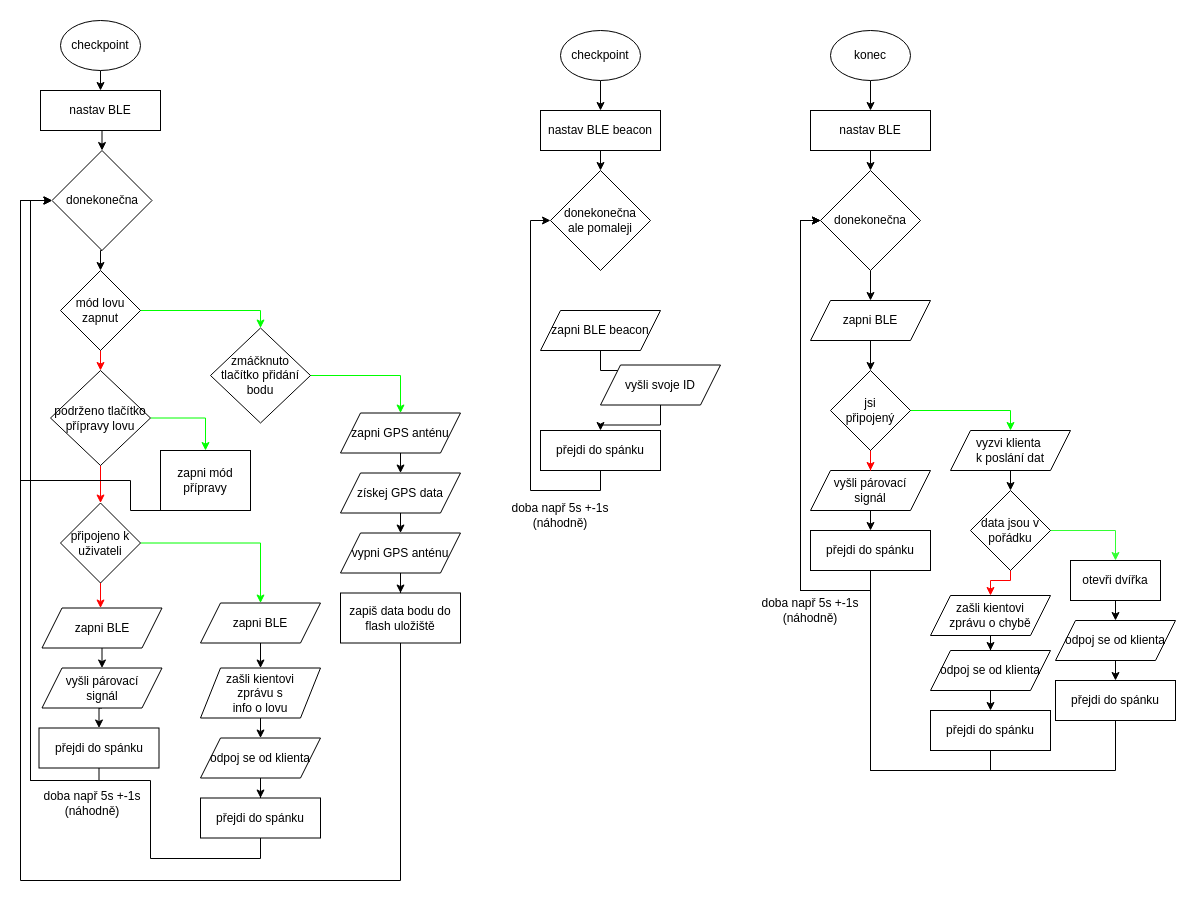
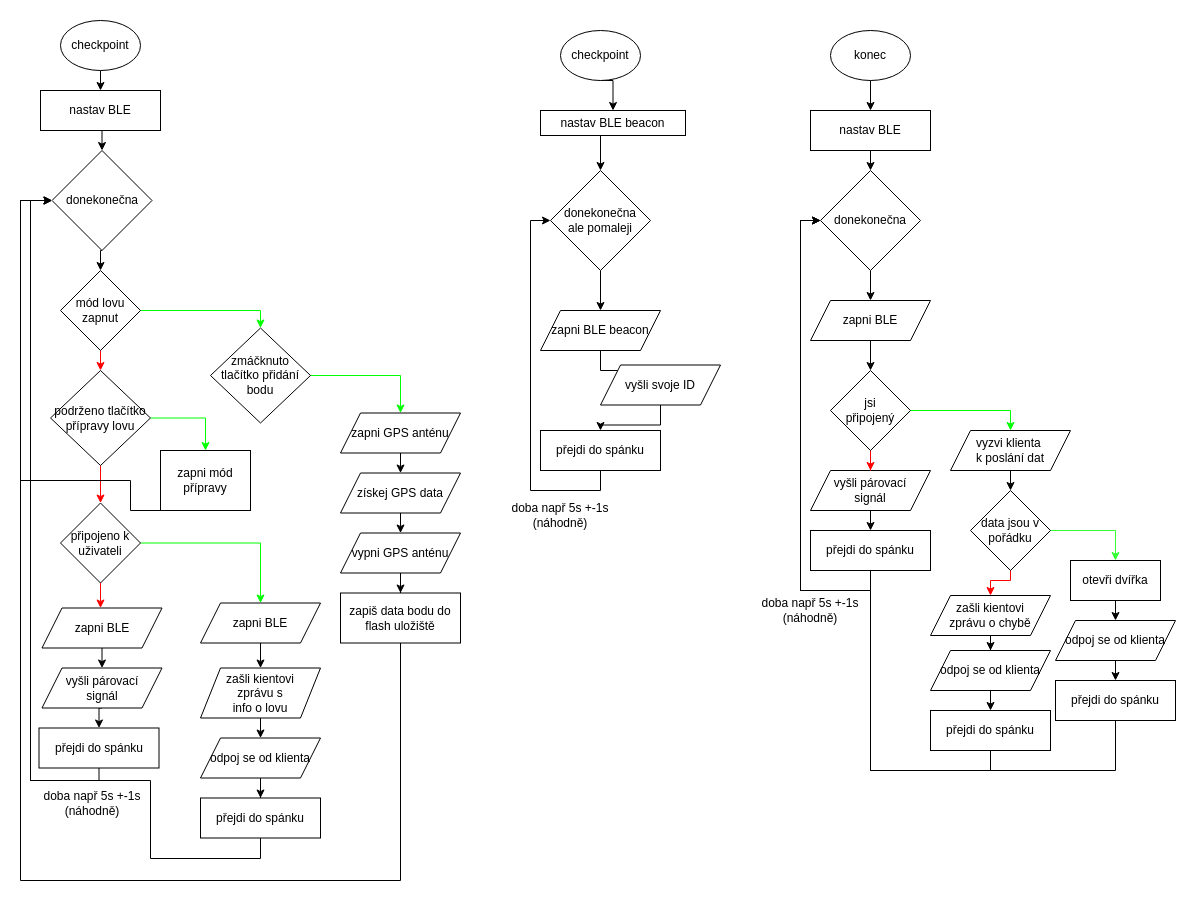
(601, 131) -> (613, 123)
none -> (601, 287)
